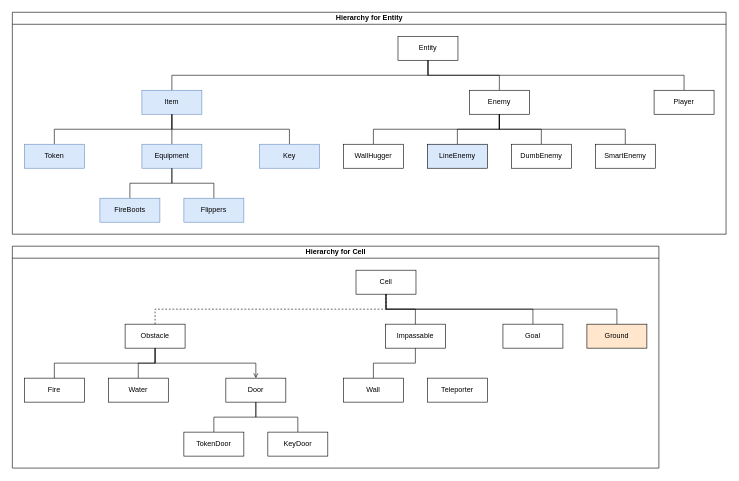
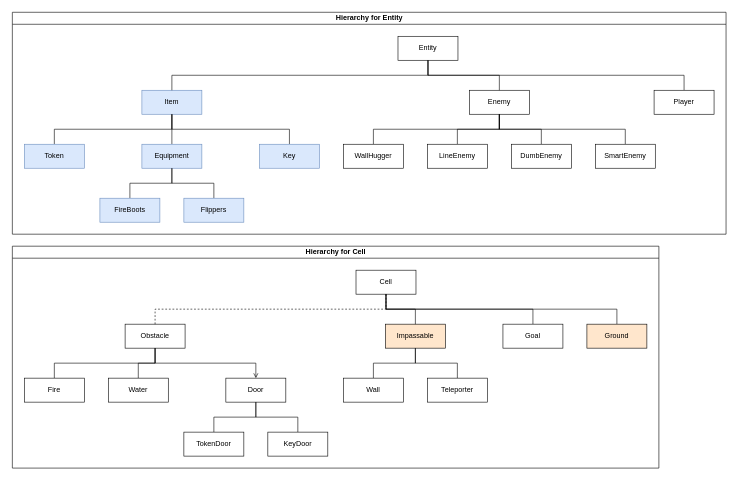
(458, 156) -> (458, 156)
(416, 336) -> (416, 336)
none -> (445, 363)
